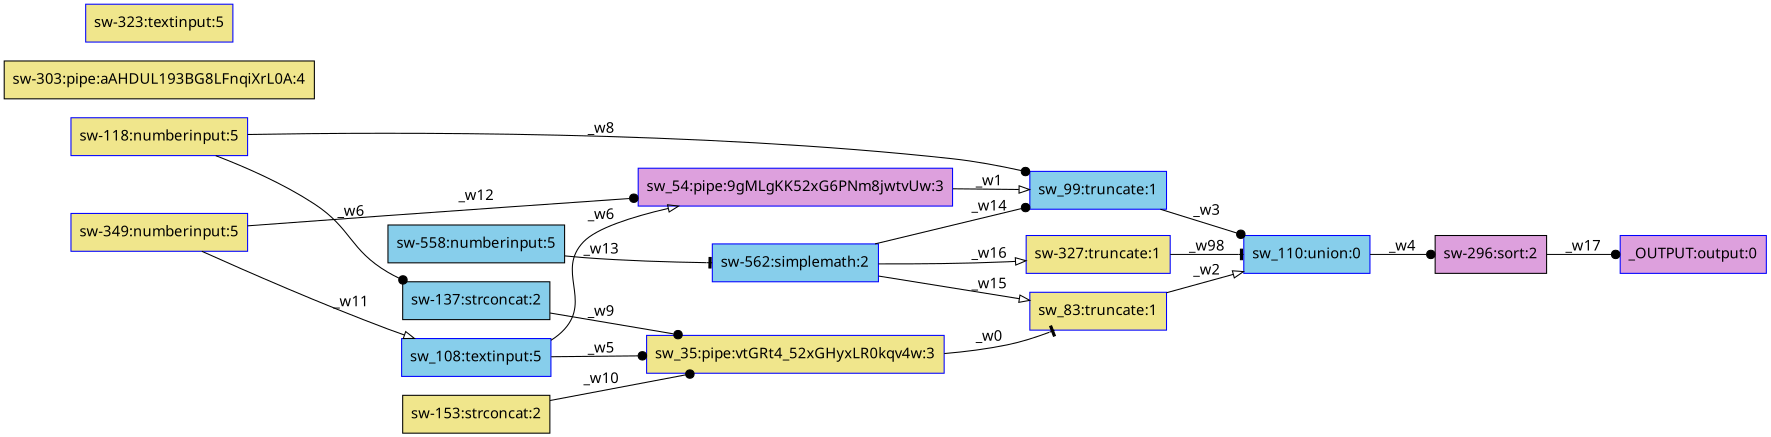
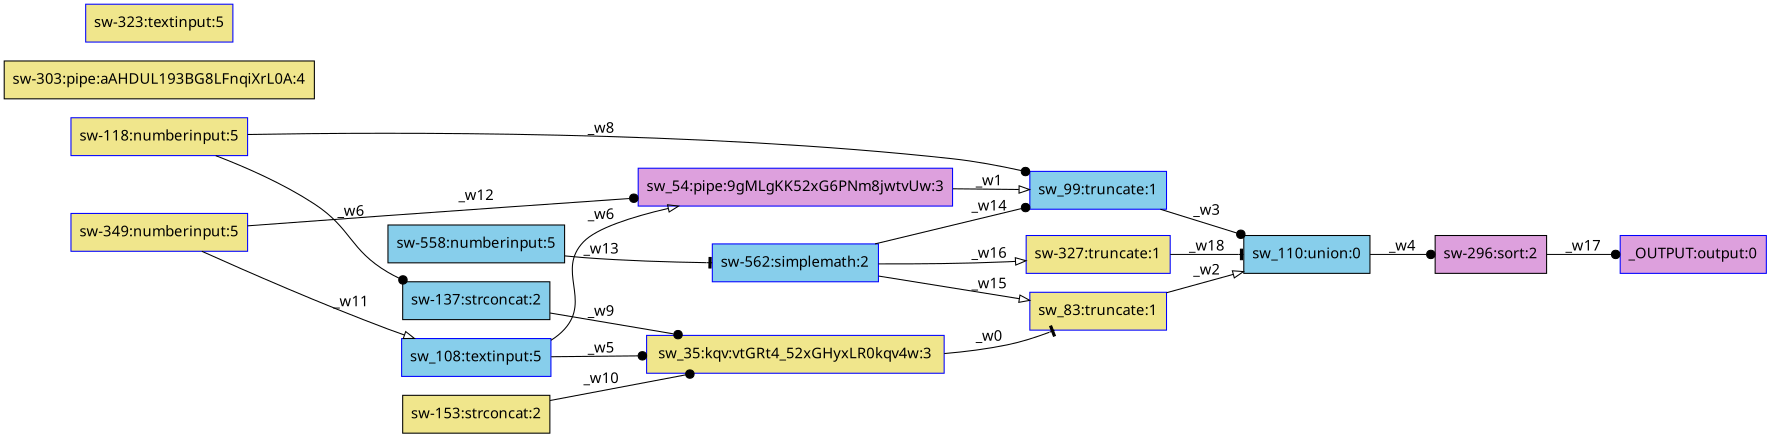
(1207, 247) -> (1207, 247)
(1307, 254) -> (1307, 254)
(795, 354) -> (795, 354)
